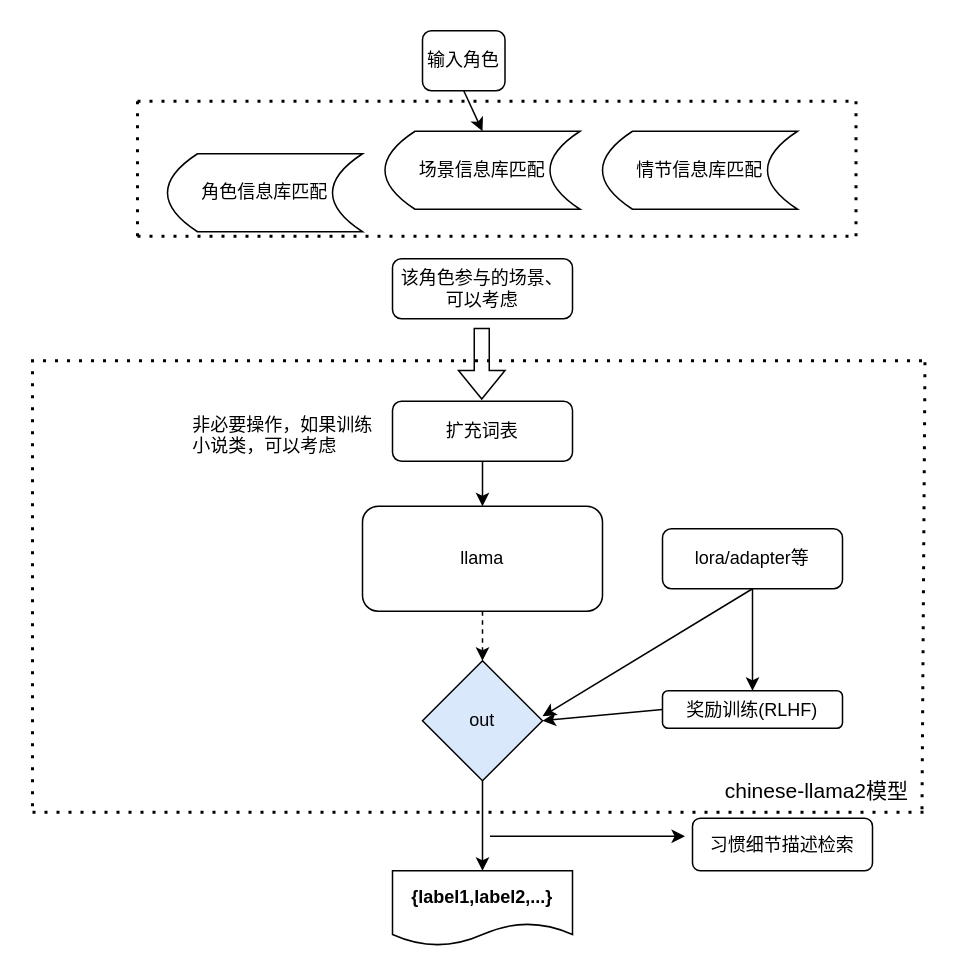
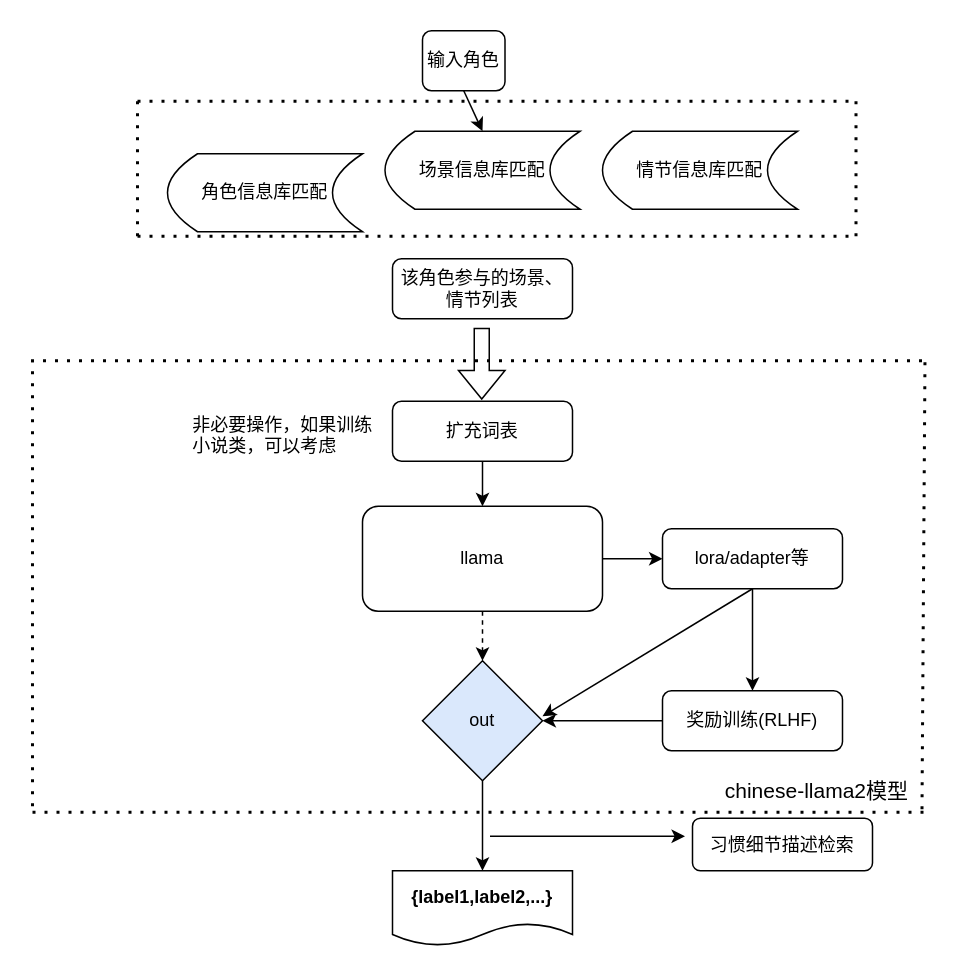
(482, 289) -> (482, 289)
none -> (627, 559)
(752, 710) -> (752, 721)
